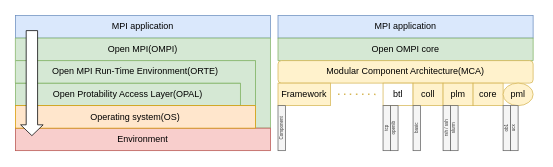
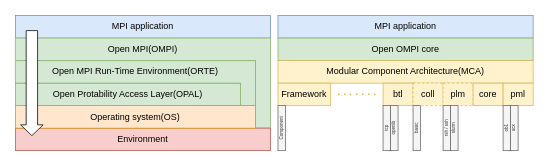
(405, 72) -> (405, 72)
(398, 94) -> (398, 94)
(428, 94) -> (428, 94)
(458, 94) -> (458, 94)
(518, 94) -> (518, 94)
